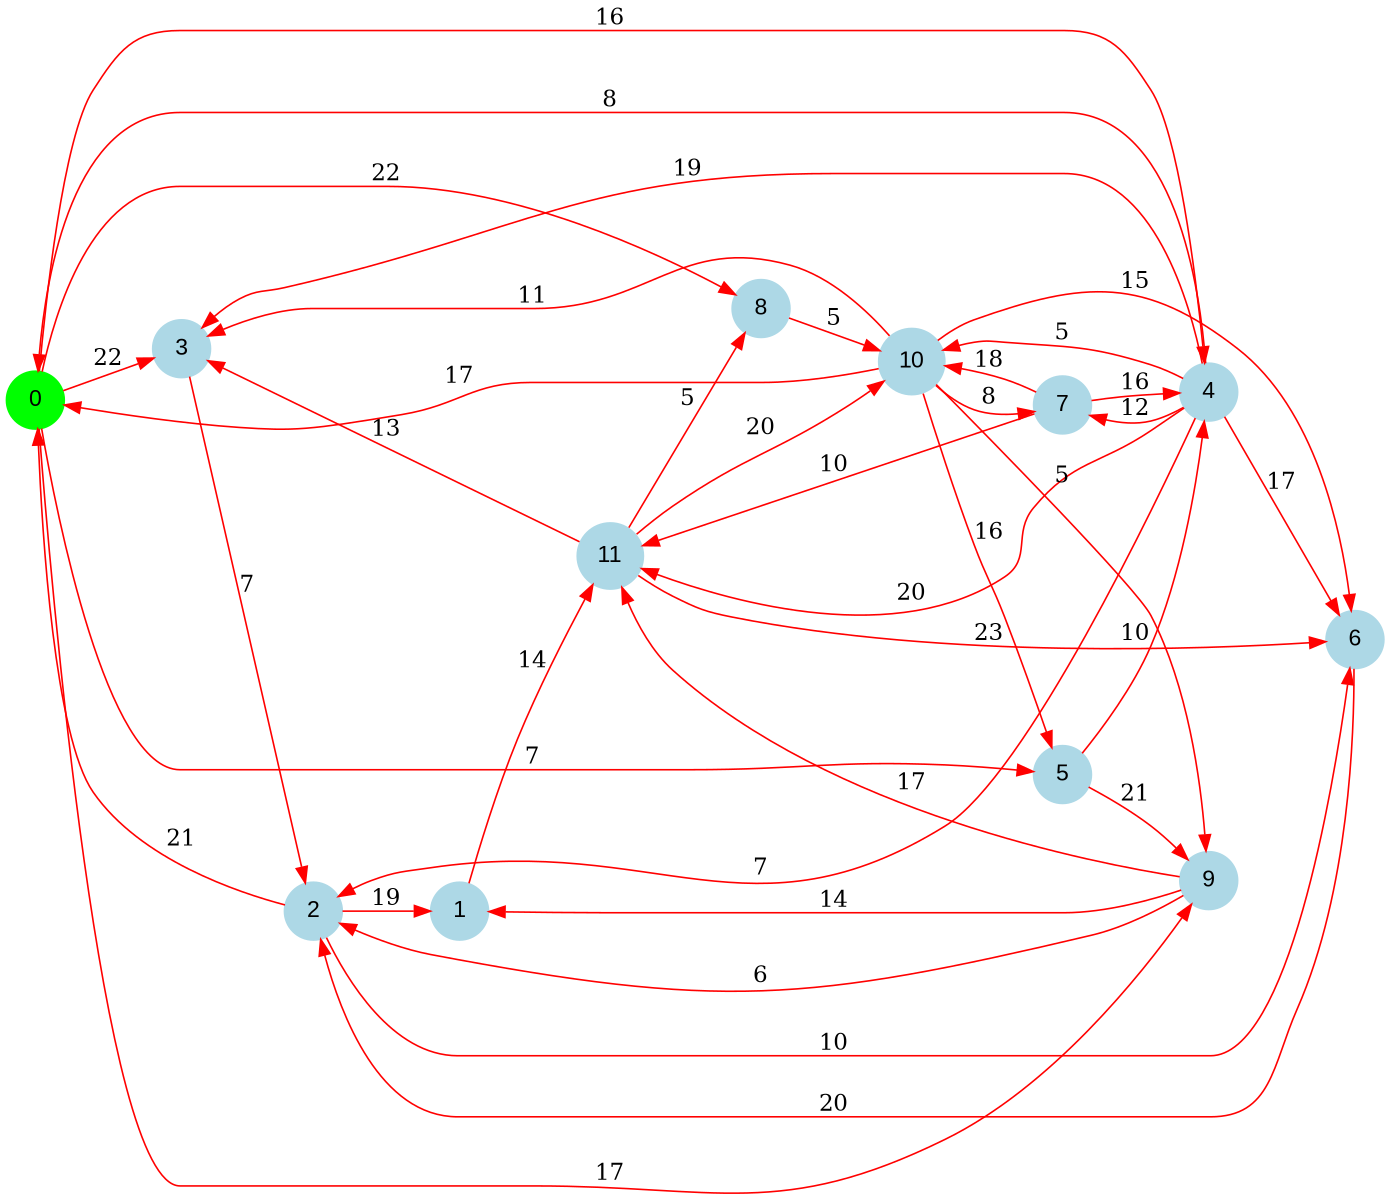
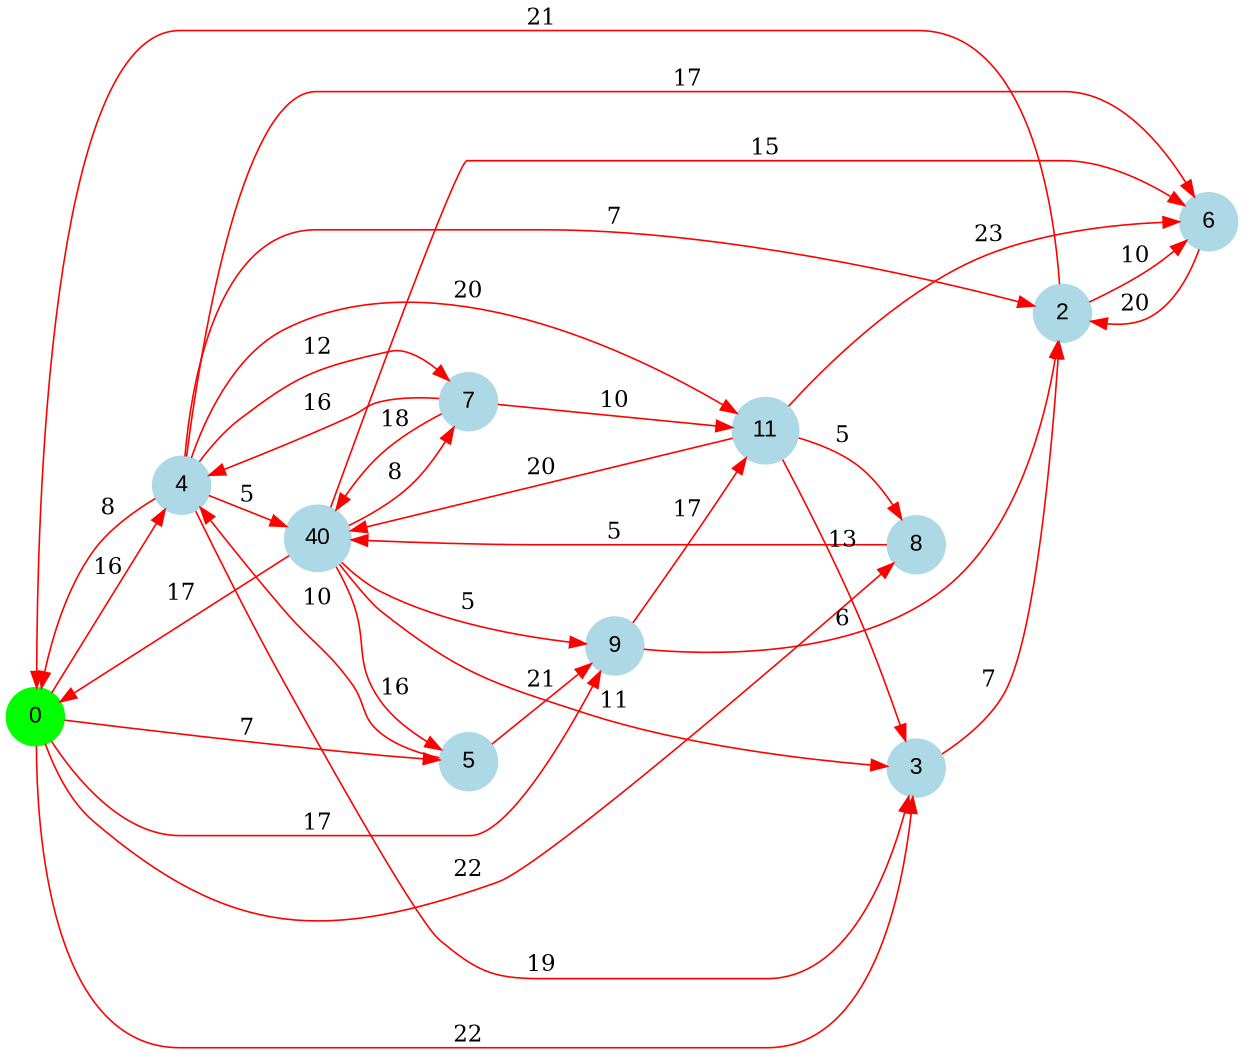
(912, 362) -> (318, 538)
(460, 911) -> none
